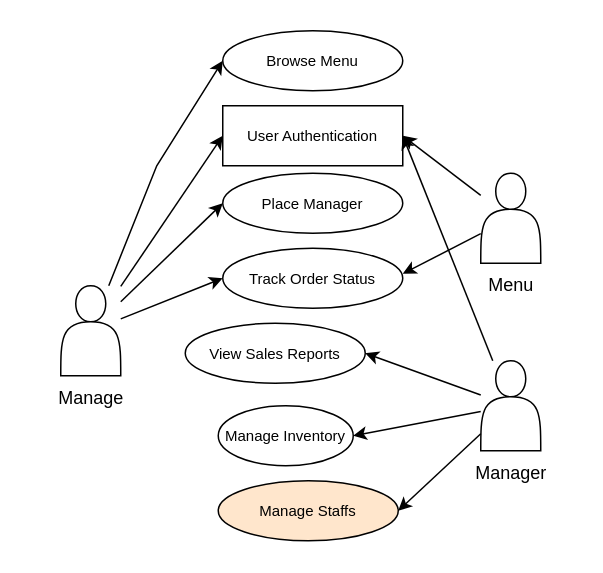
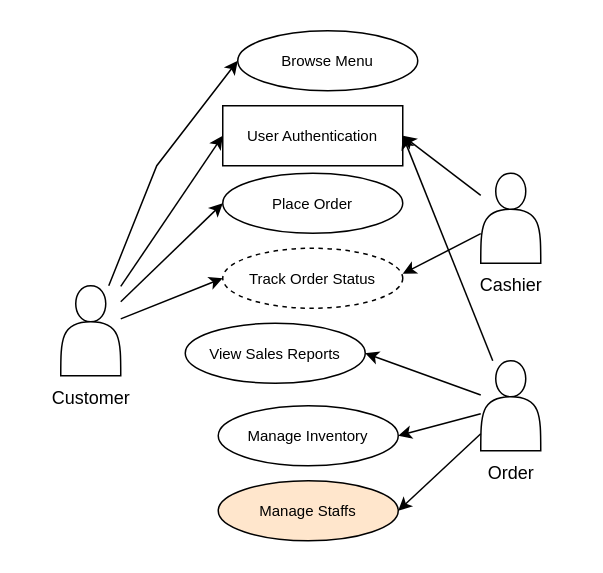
(313, 61) -> (328, 61)
(313, 203) -> (313, 203)
(313, 278) -> (313, 278)
(512, 286) -> (512, 286)
(92, 398) -> (92, 398)
(286, 436) -> (308, 436)
(512, 473) -> (512, 473)
